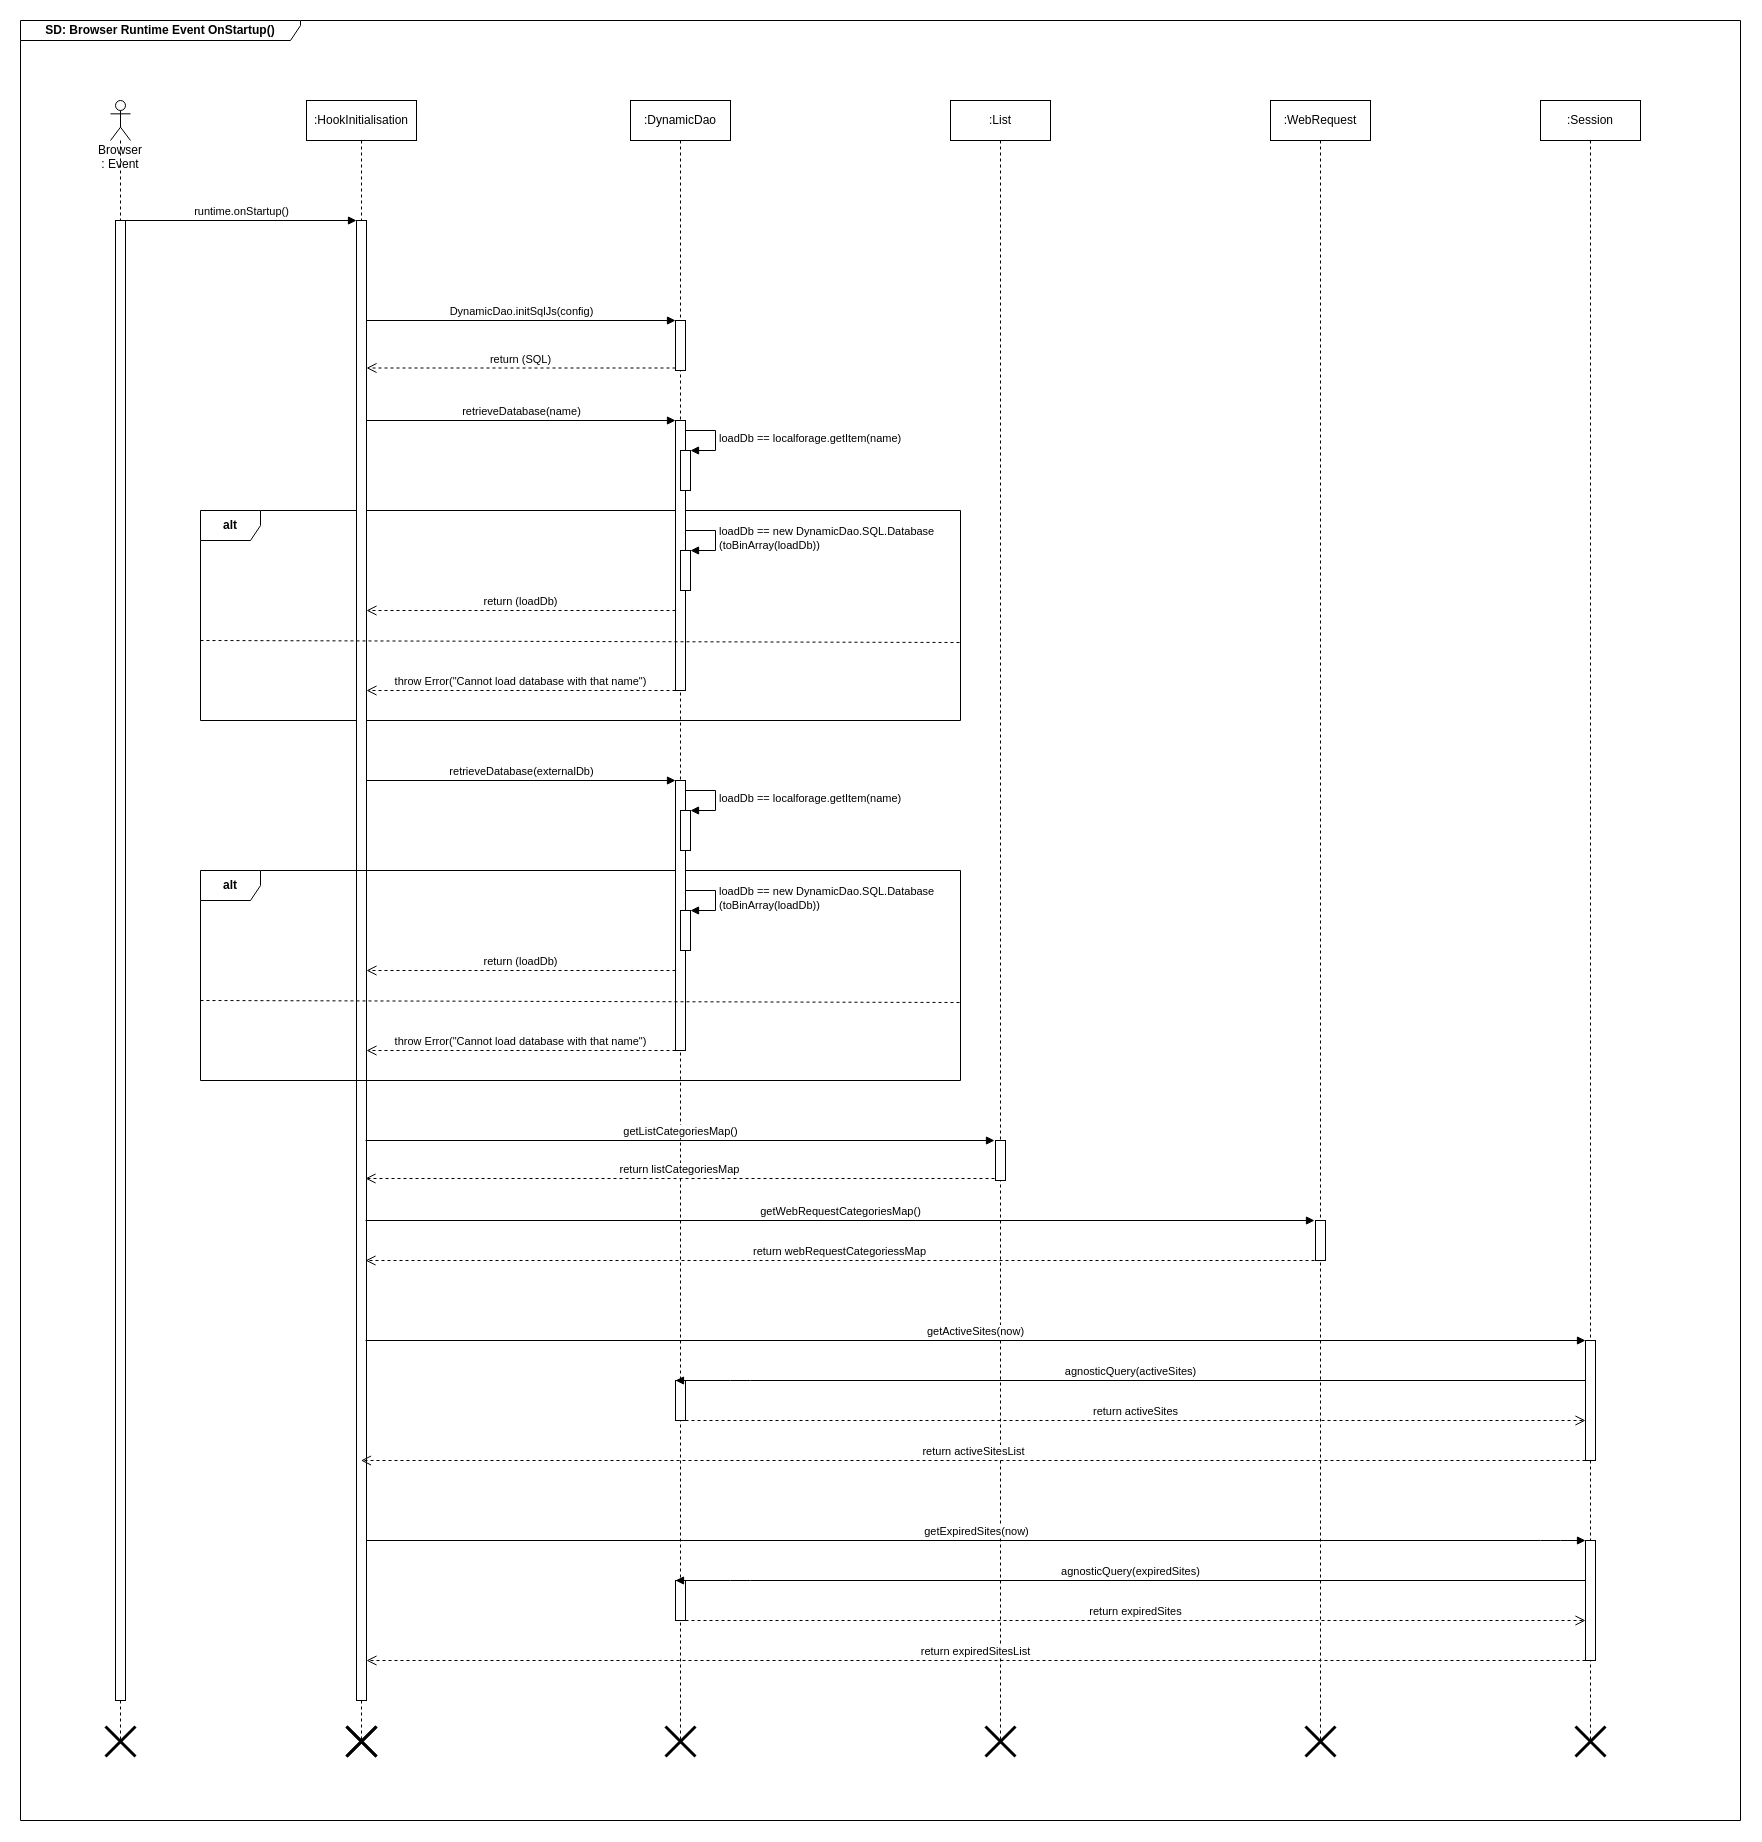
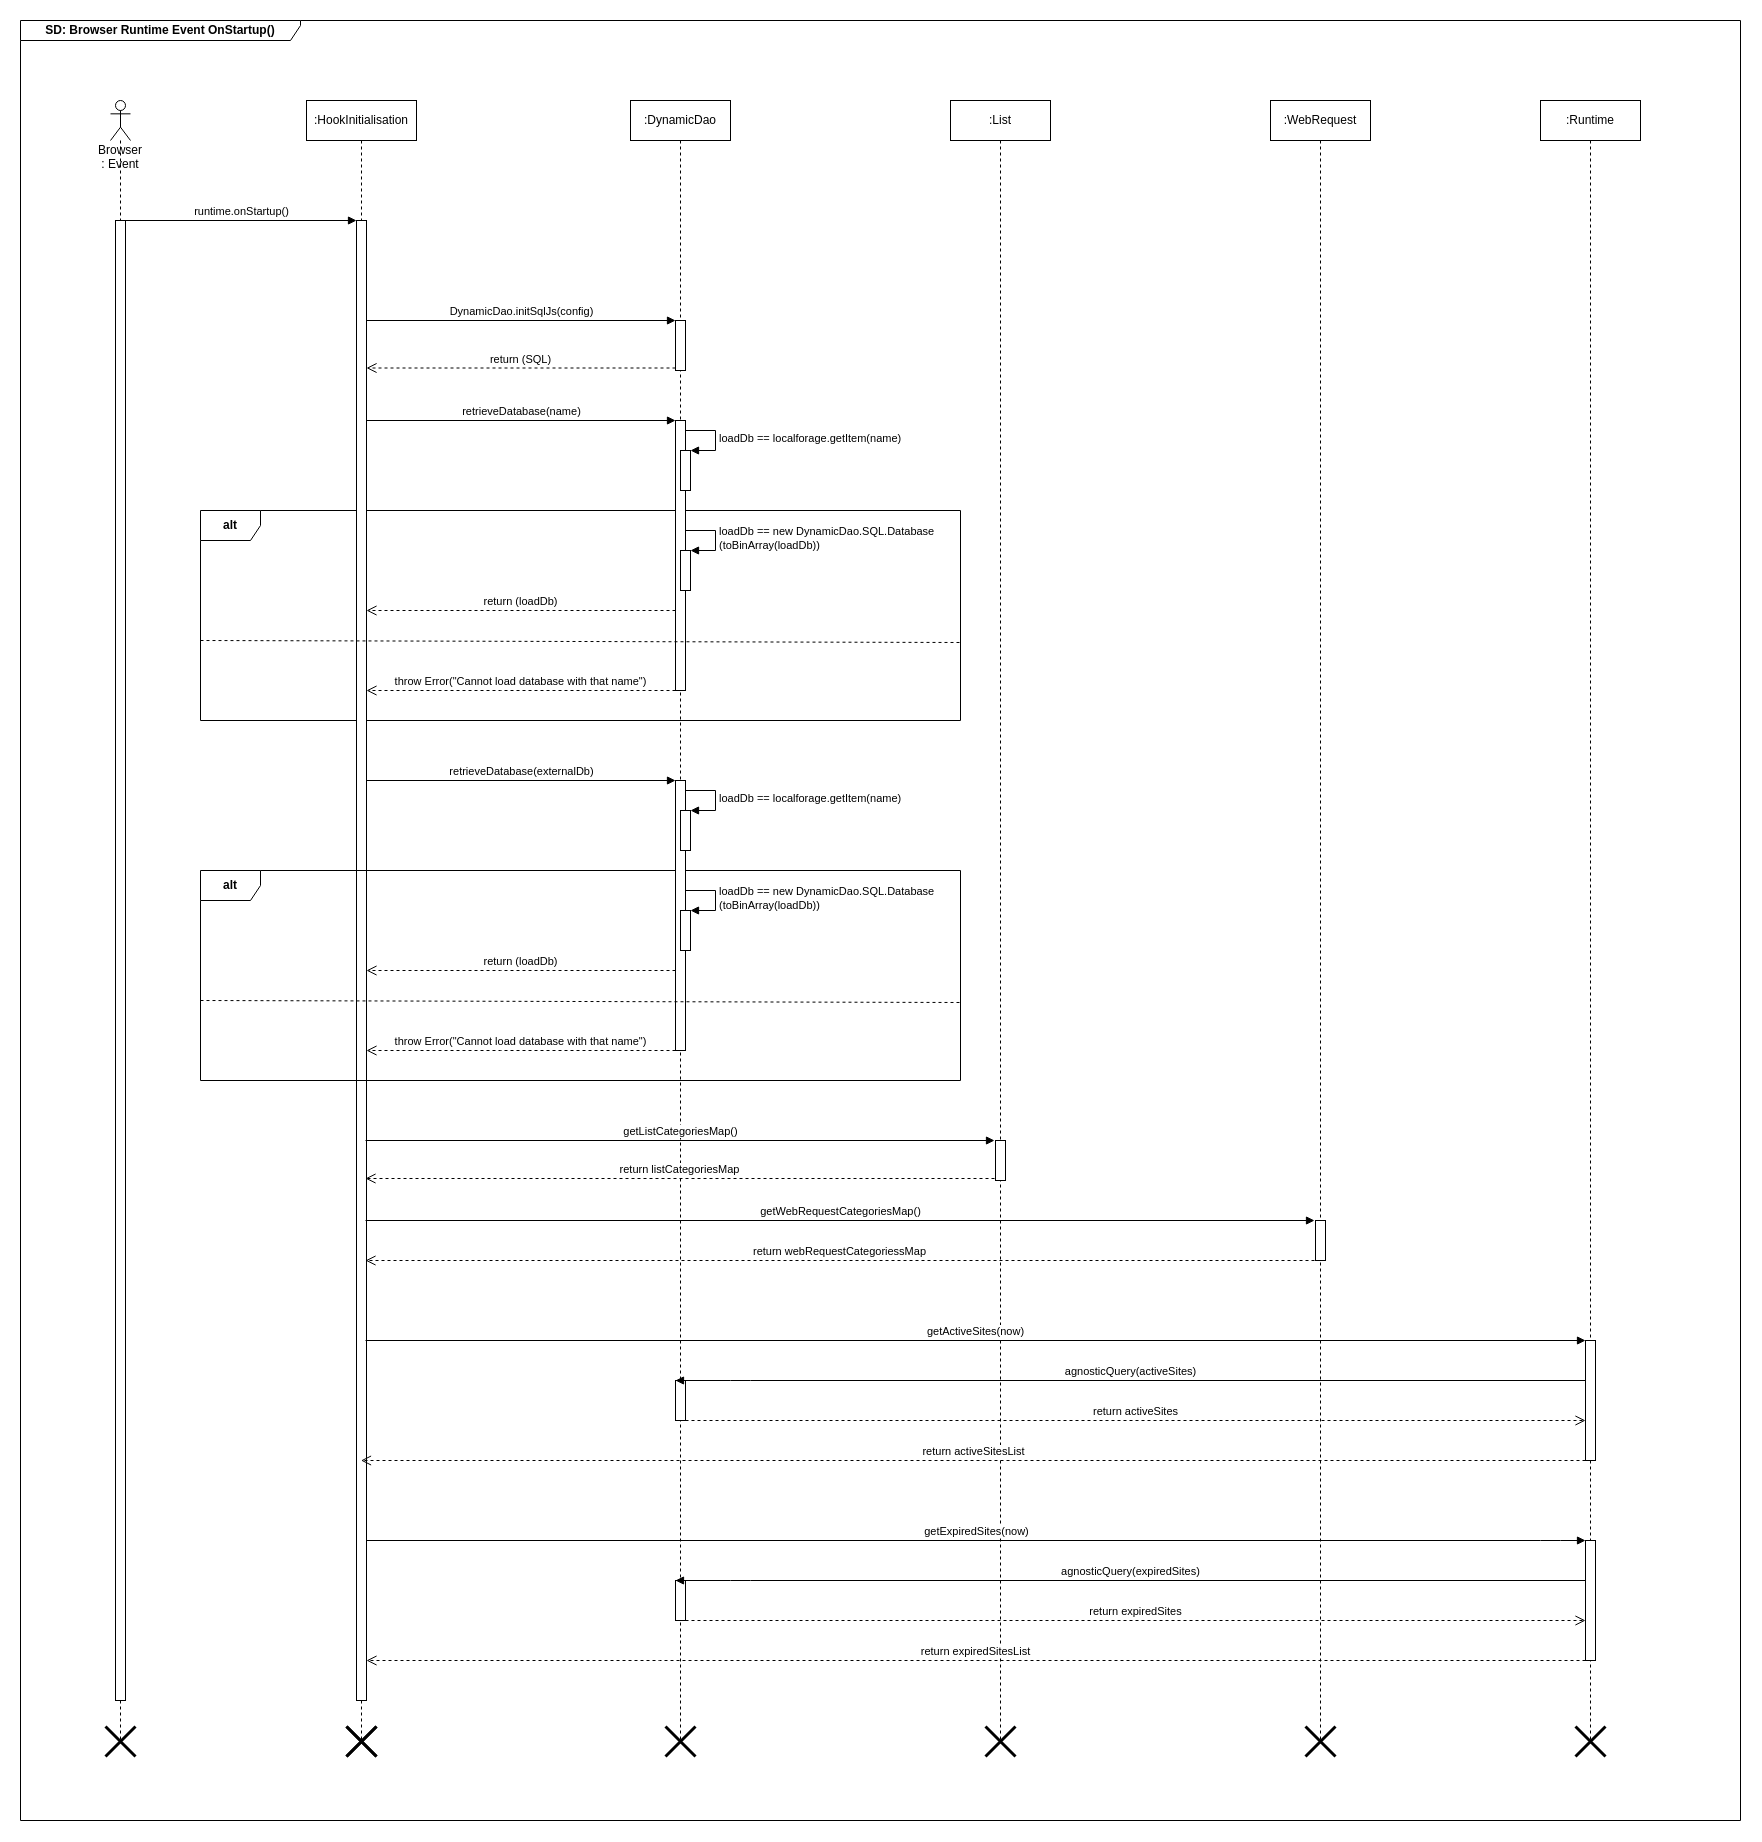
(1591, 121) -> (1591, 121)
